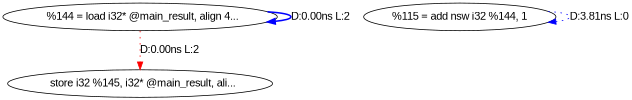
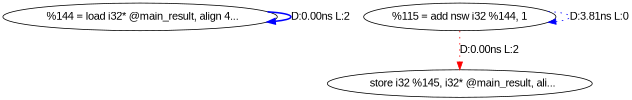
(140, 46) -> (460, 46)
